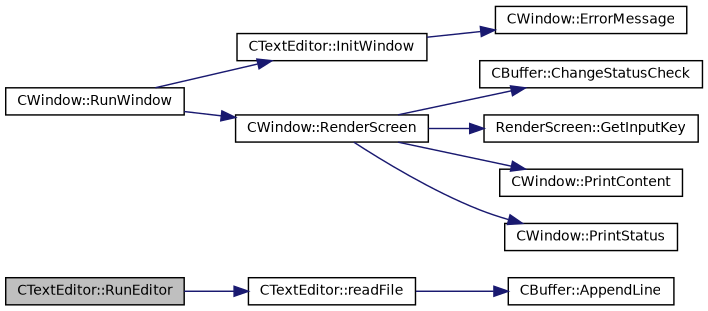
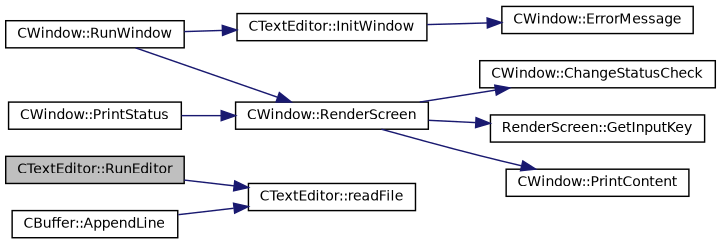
(591, 74) -> (598, 74)
(429, 186) -> (201, 116)
(455, 291) -> (206, 211)
